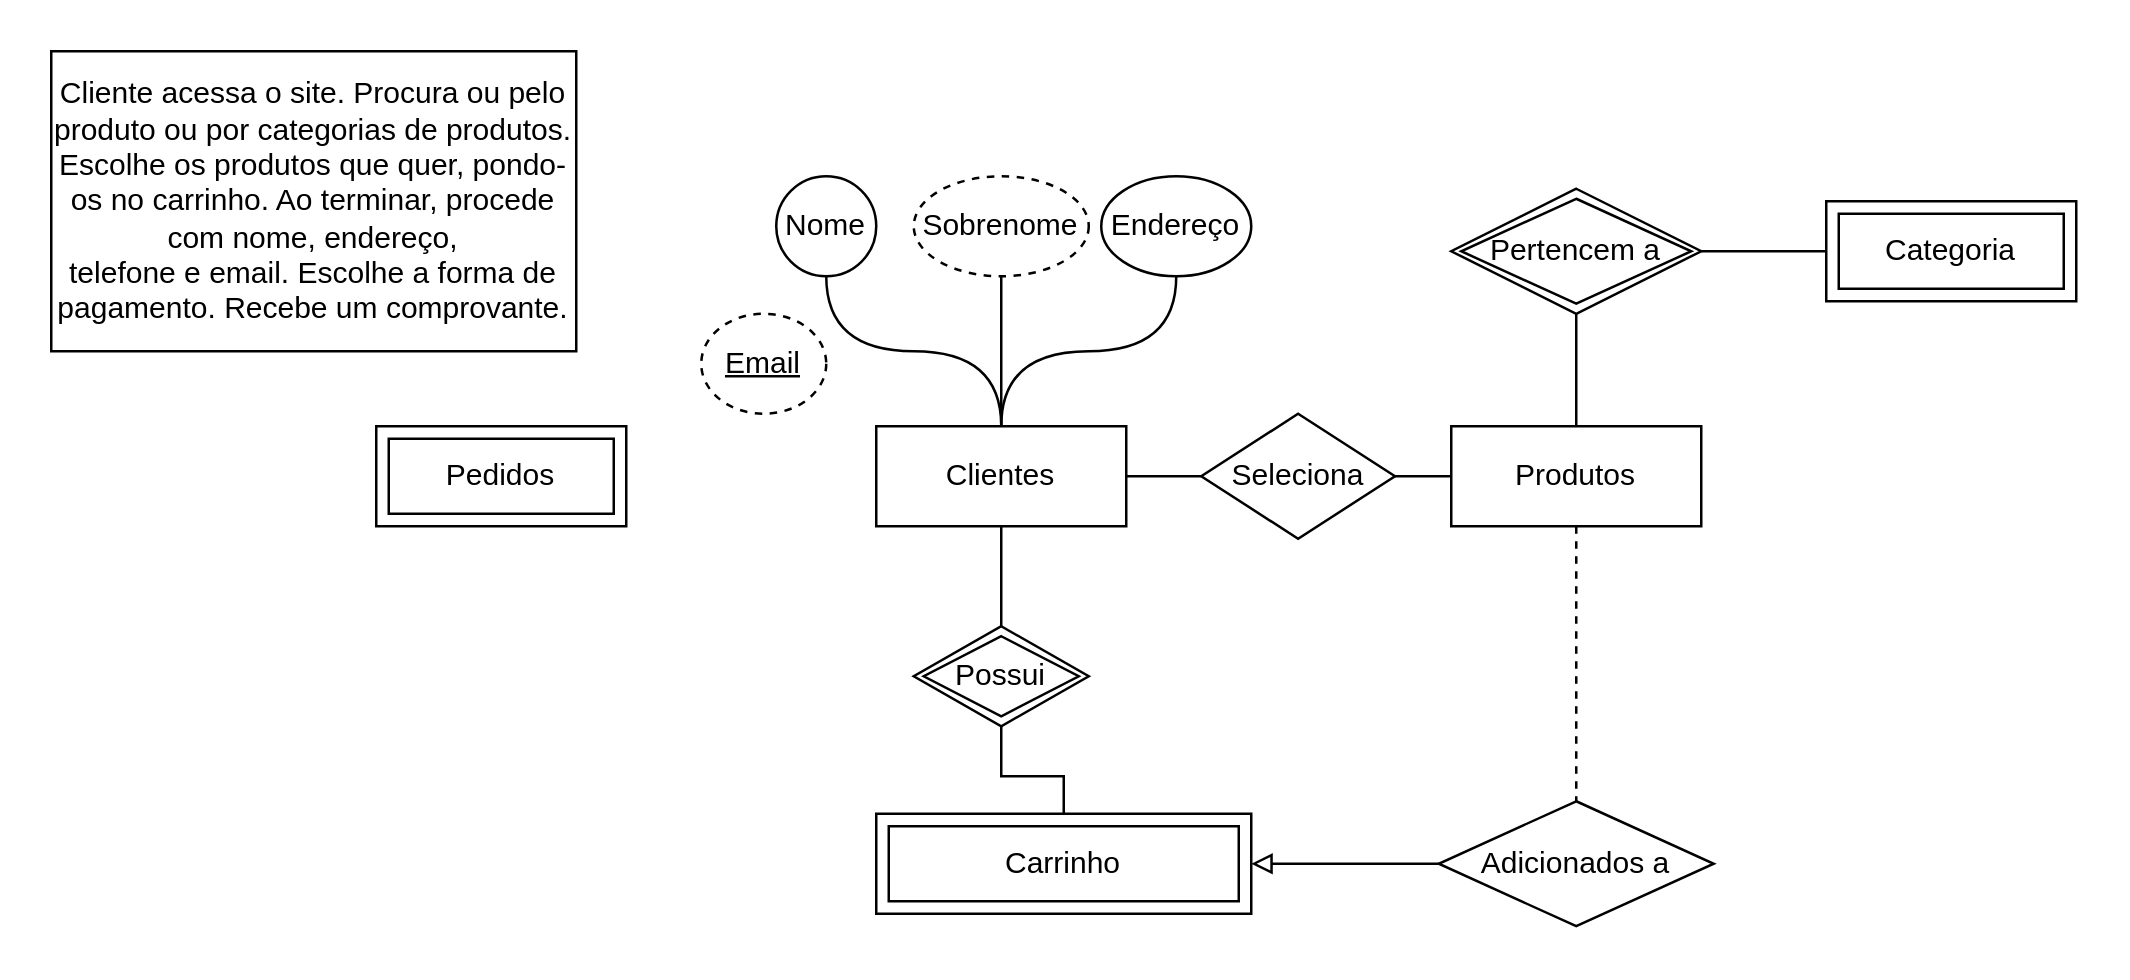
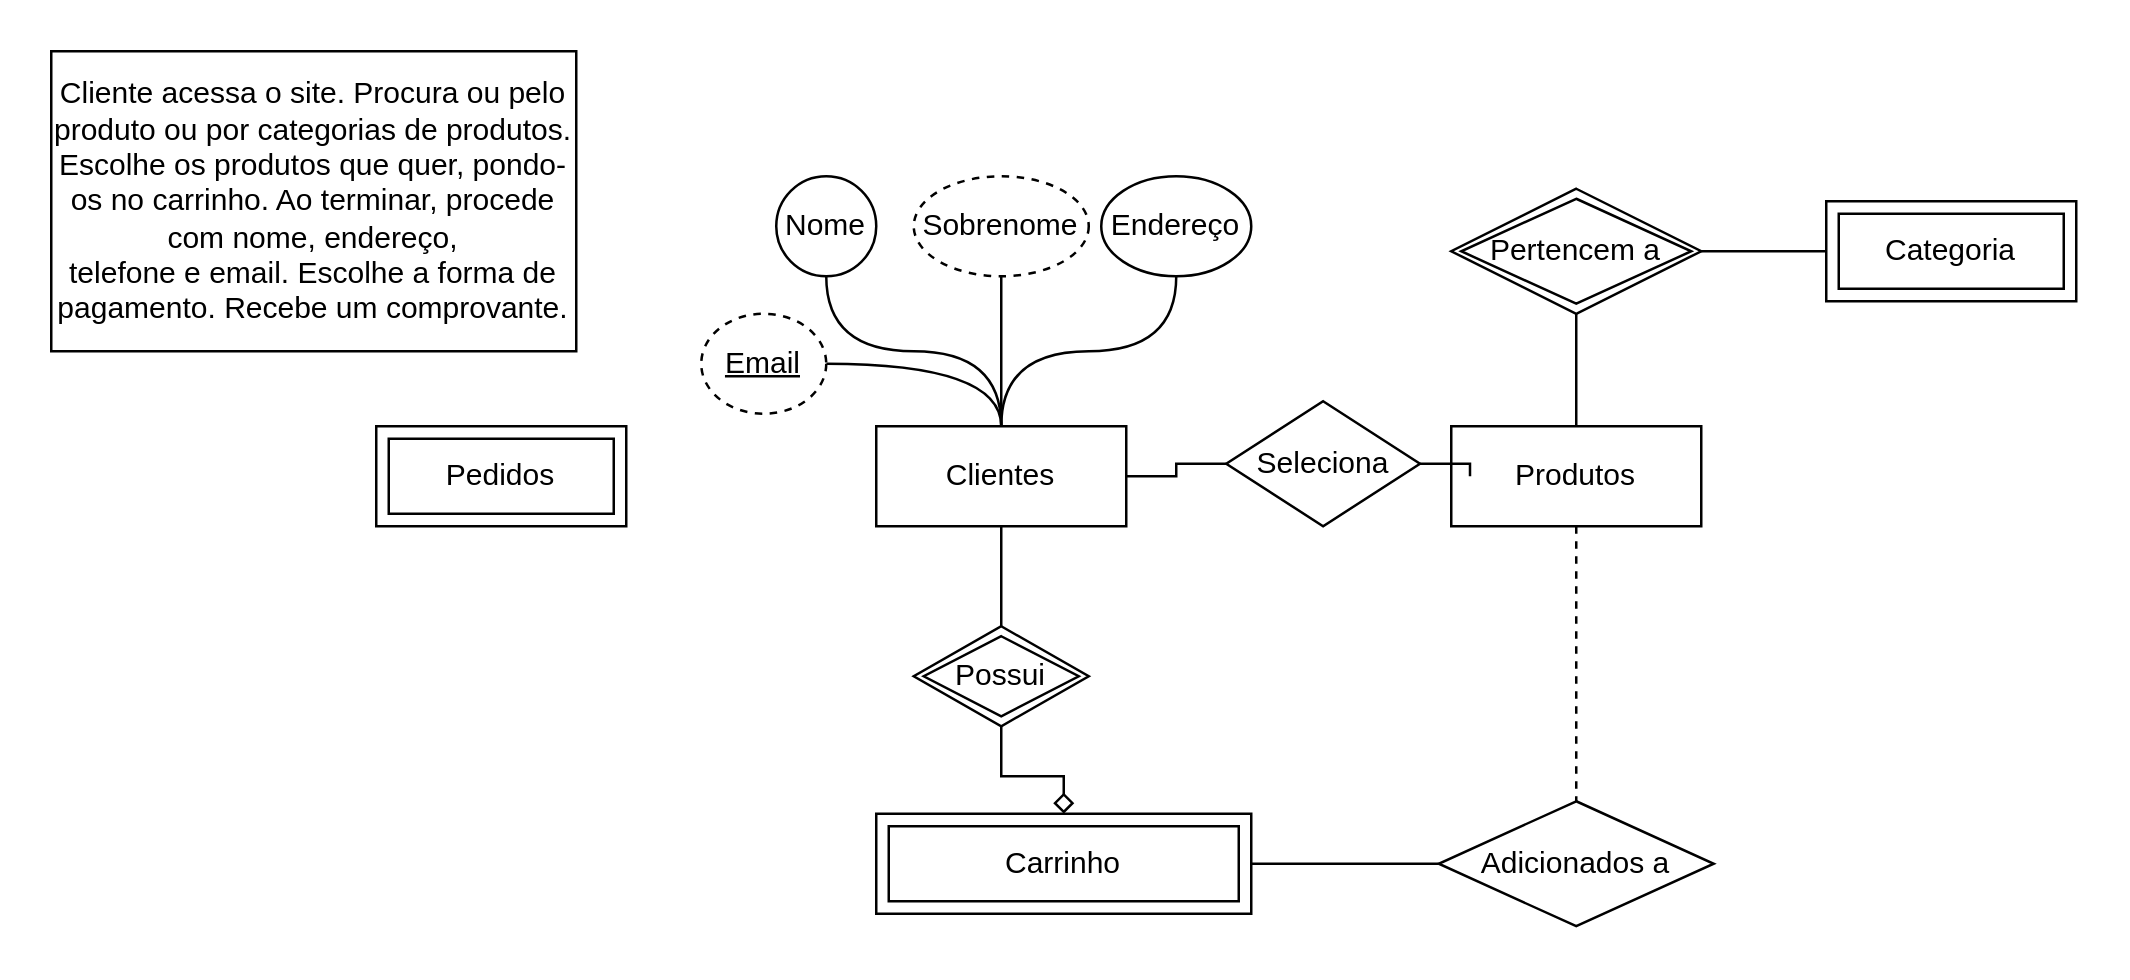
none -> (912, 369)
(1298, 476) -> (1323, 464)
(1064, 803) -> (1064, 793)
(1273, 864) -> (1264, 864)
